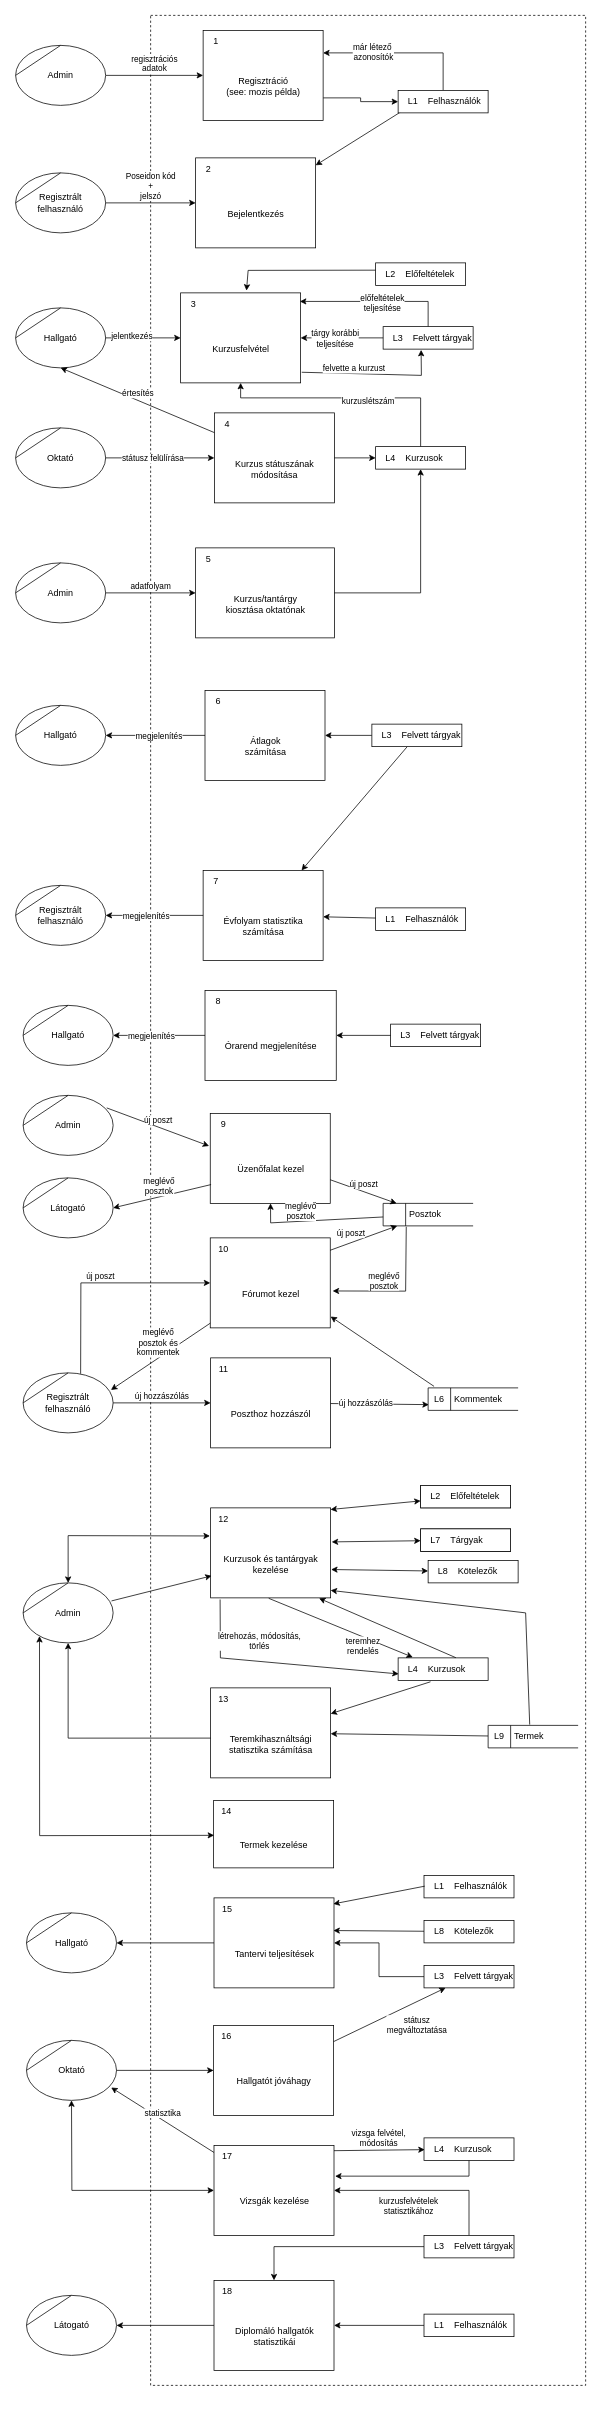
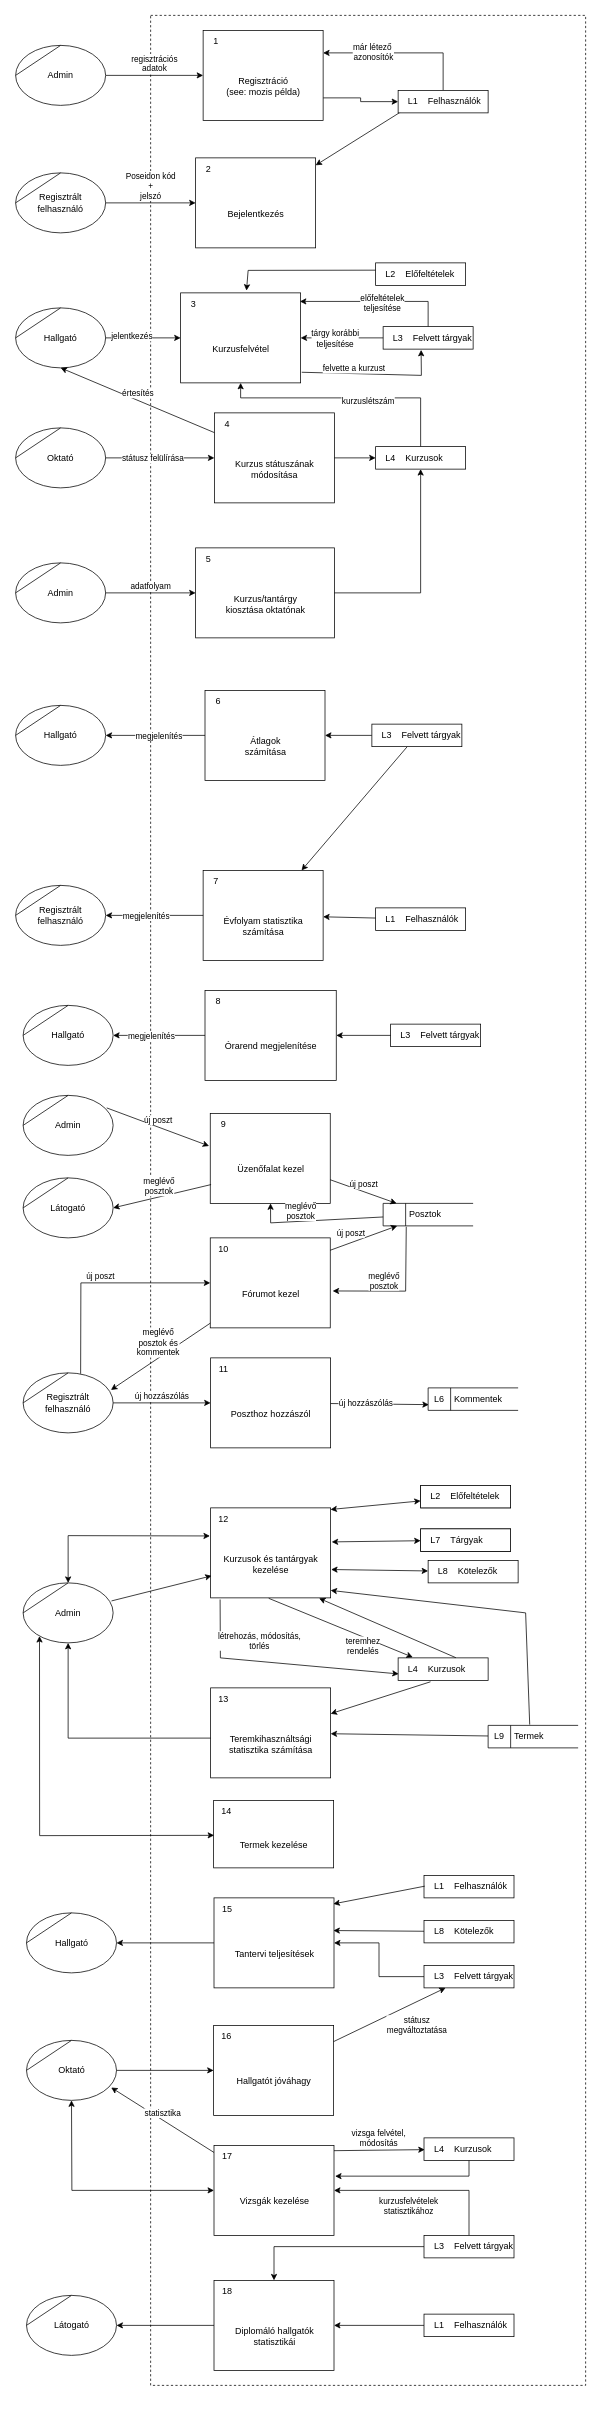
(384, 1353) -> none
